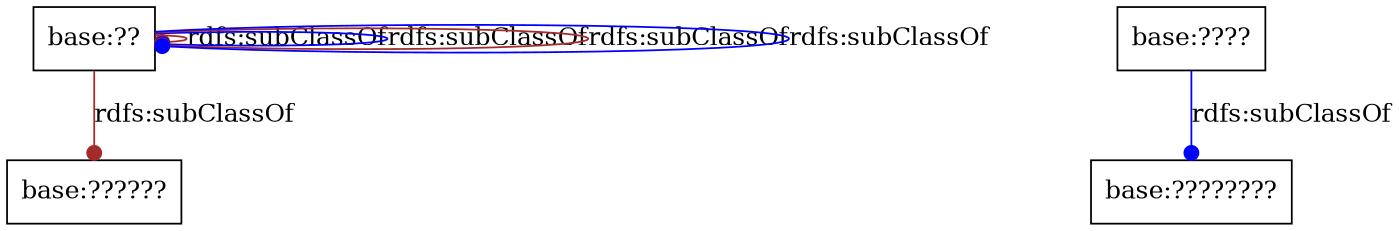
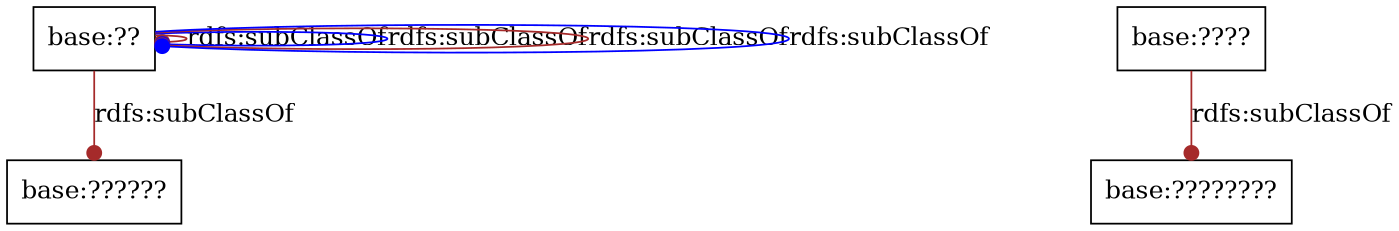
(1191, 108) -> (1191, 108)
